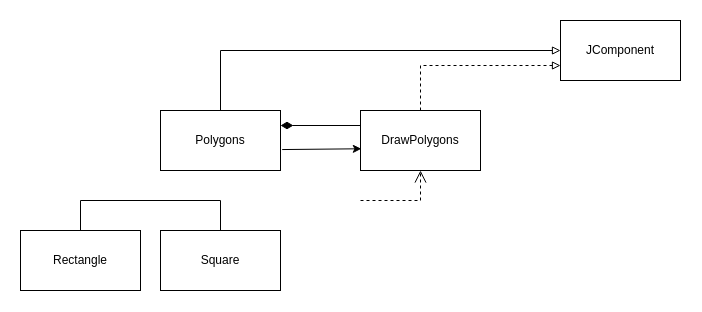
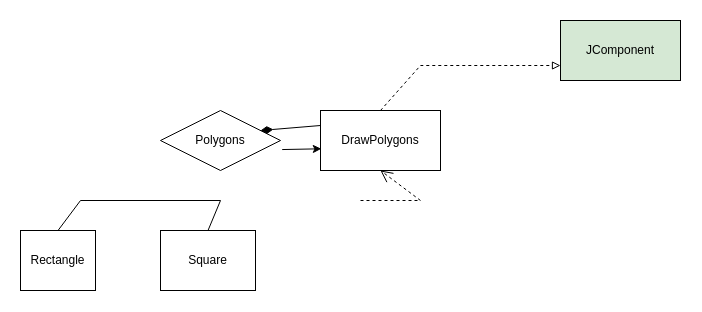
(356, 51) -> none
(621, 51) -> (621, 51)
(221, 141) -> (221, 141)
(421, 141) -> (381, 141)
(81, 261) -> (58, 261)
(221, 261) -> (208, 261)
